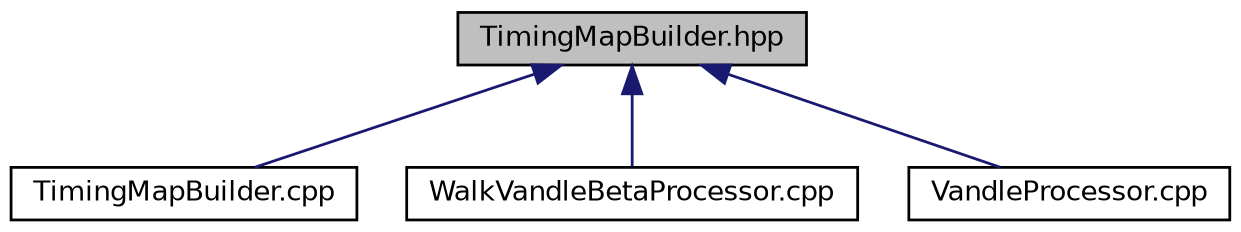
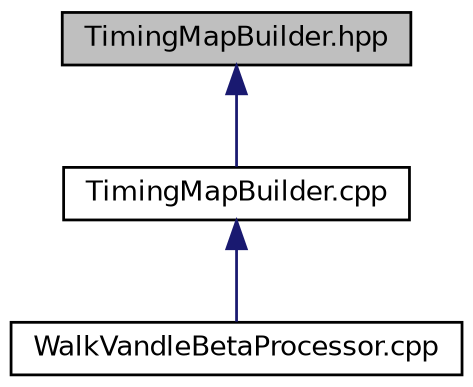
(632, 131) -> (237, 286)
(1069, 194) -> none
